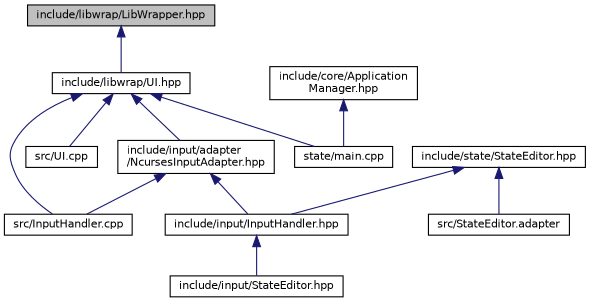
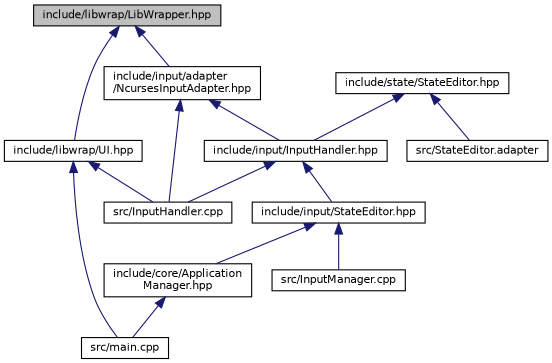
(160, 121) -> (156, 50)
(62, 157) -> none
(344, 157) -> (125, 348)
none -> (227, 184)
none -> (260, 246)
none -> (339, 280)
